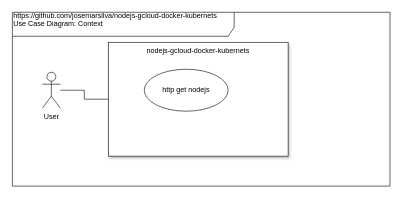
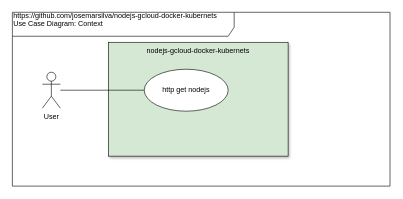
(198, 51) -> (198, 51)
(90, 99) -> (113, 90)
